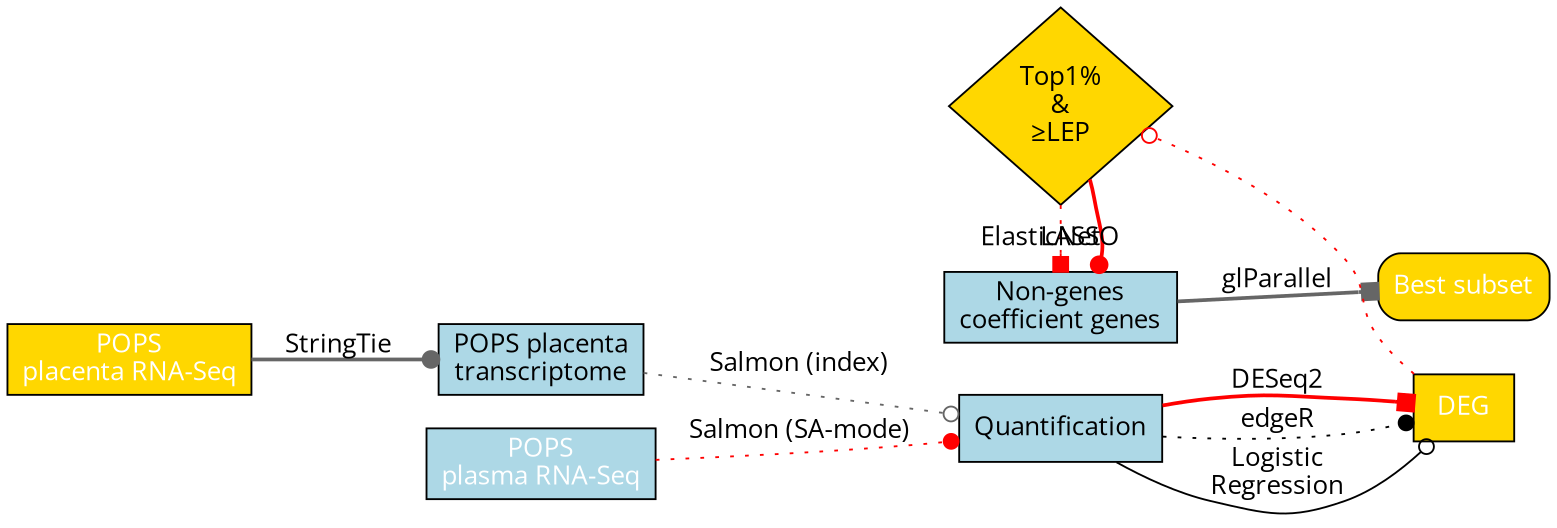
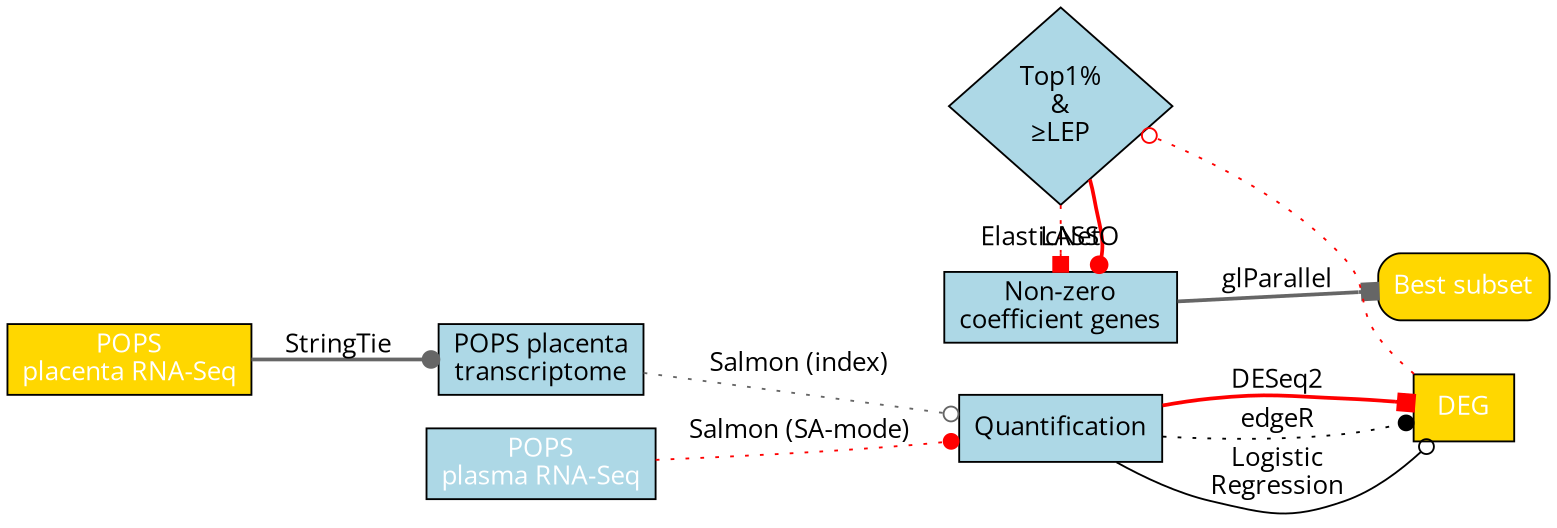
(1061, 106) -> (1061, 106)
(1061, 307) -> (1061, 307)
